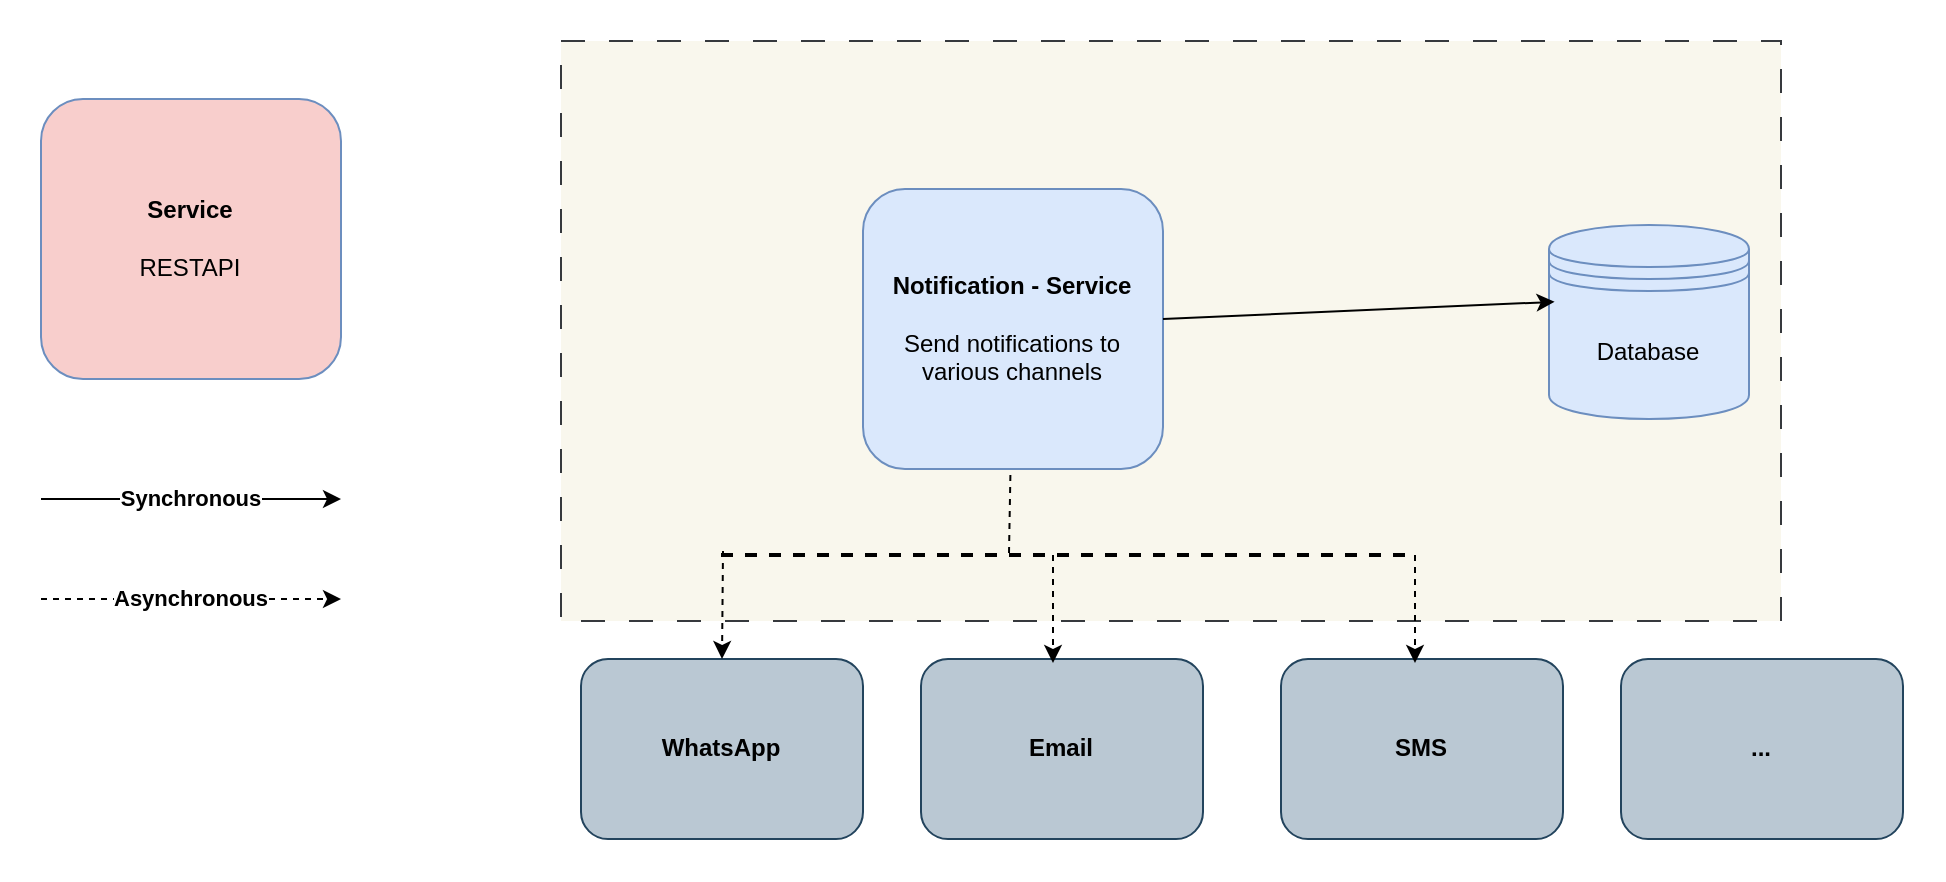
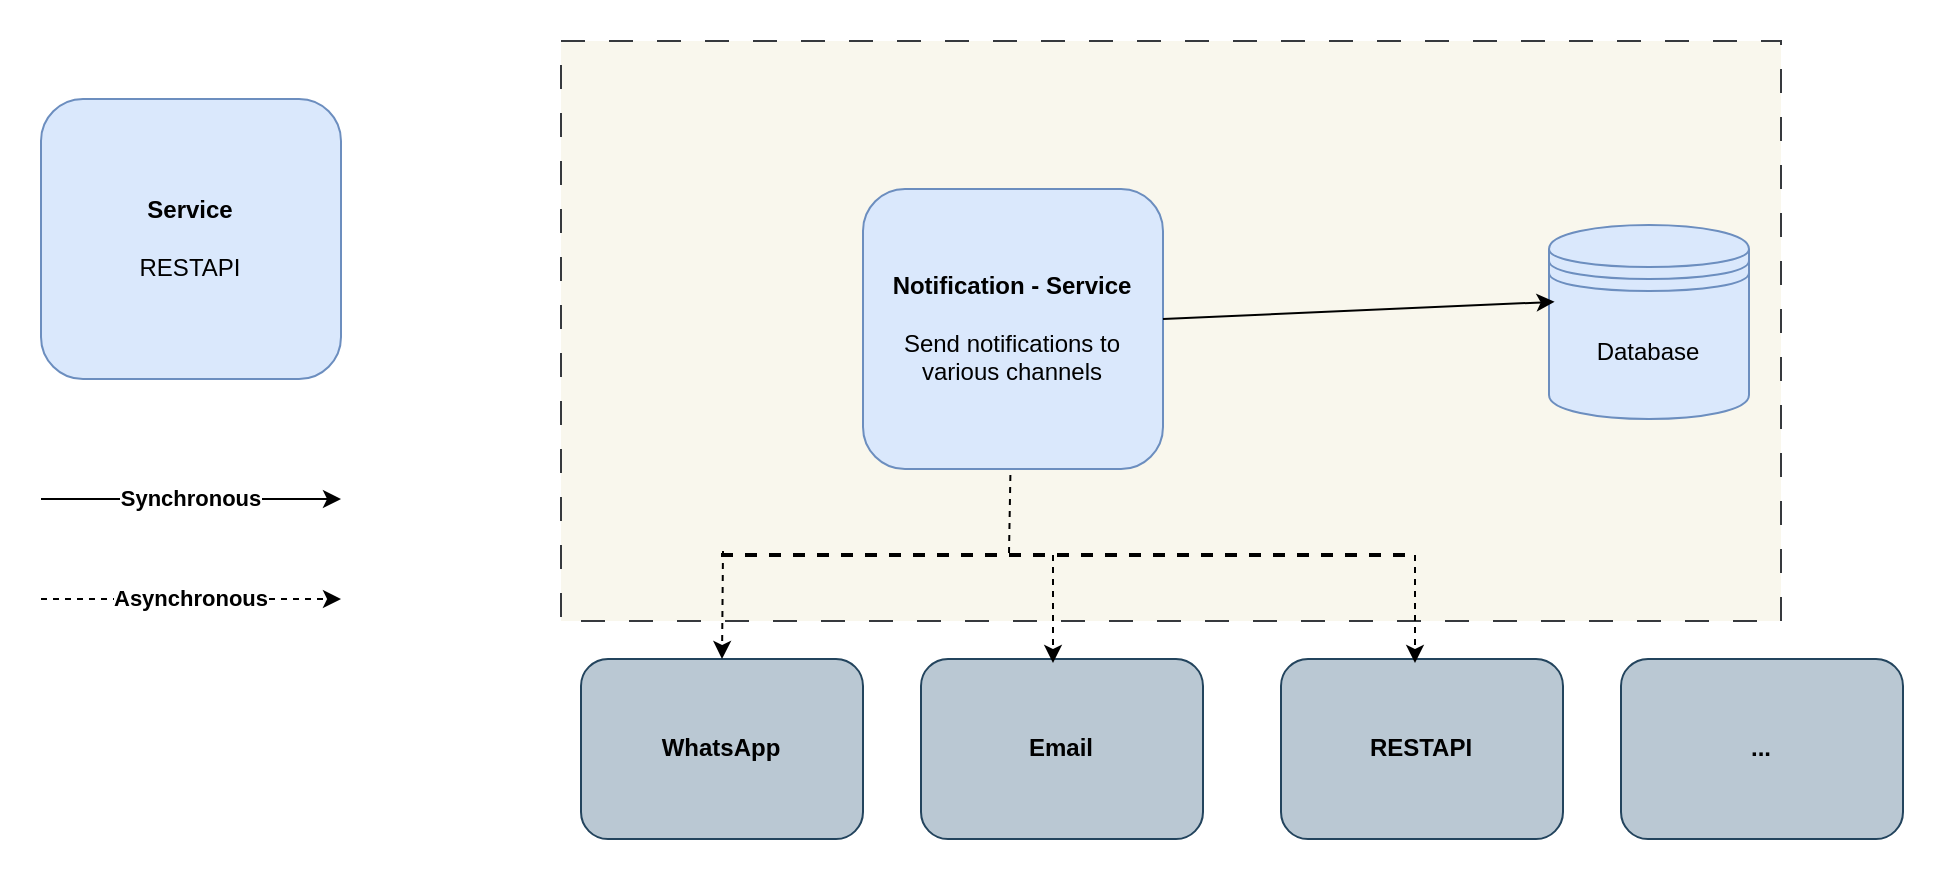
(191, 239) -> (191, 239)
(1422, 749) -> (1422, 749)
